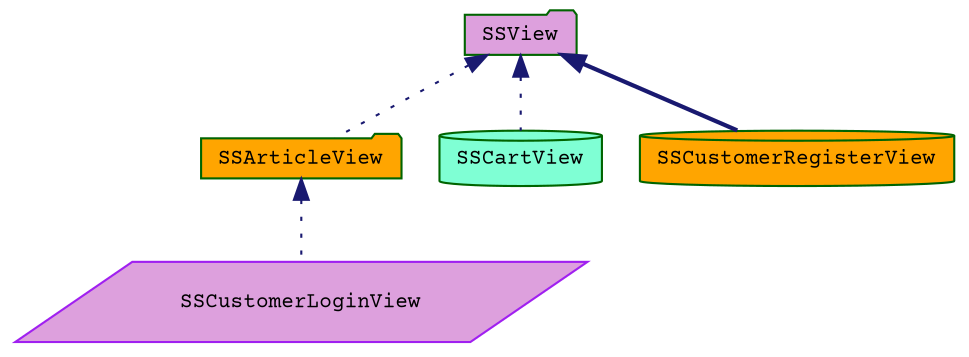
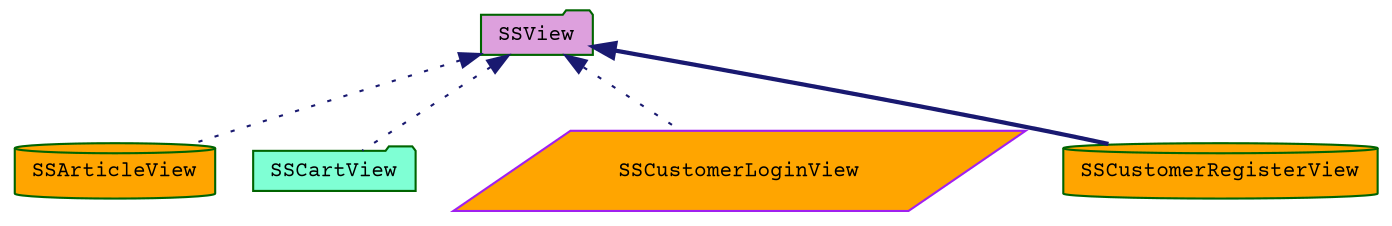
(301, 158) -> (115, 171)
(521, 158) -> (334, 171)
(301, 231) -> (632, 99)
(301, 302) -> (739, 171)
